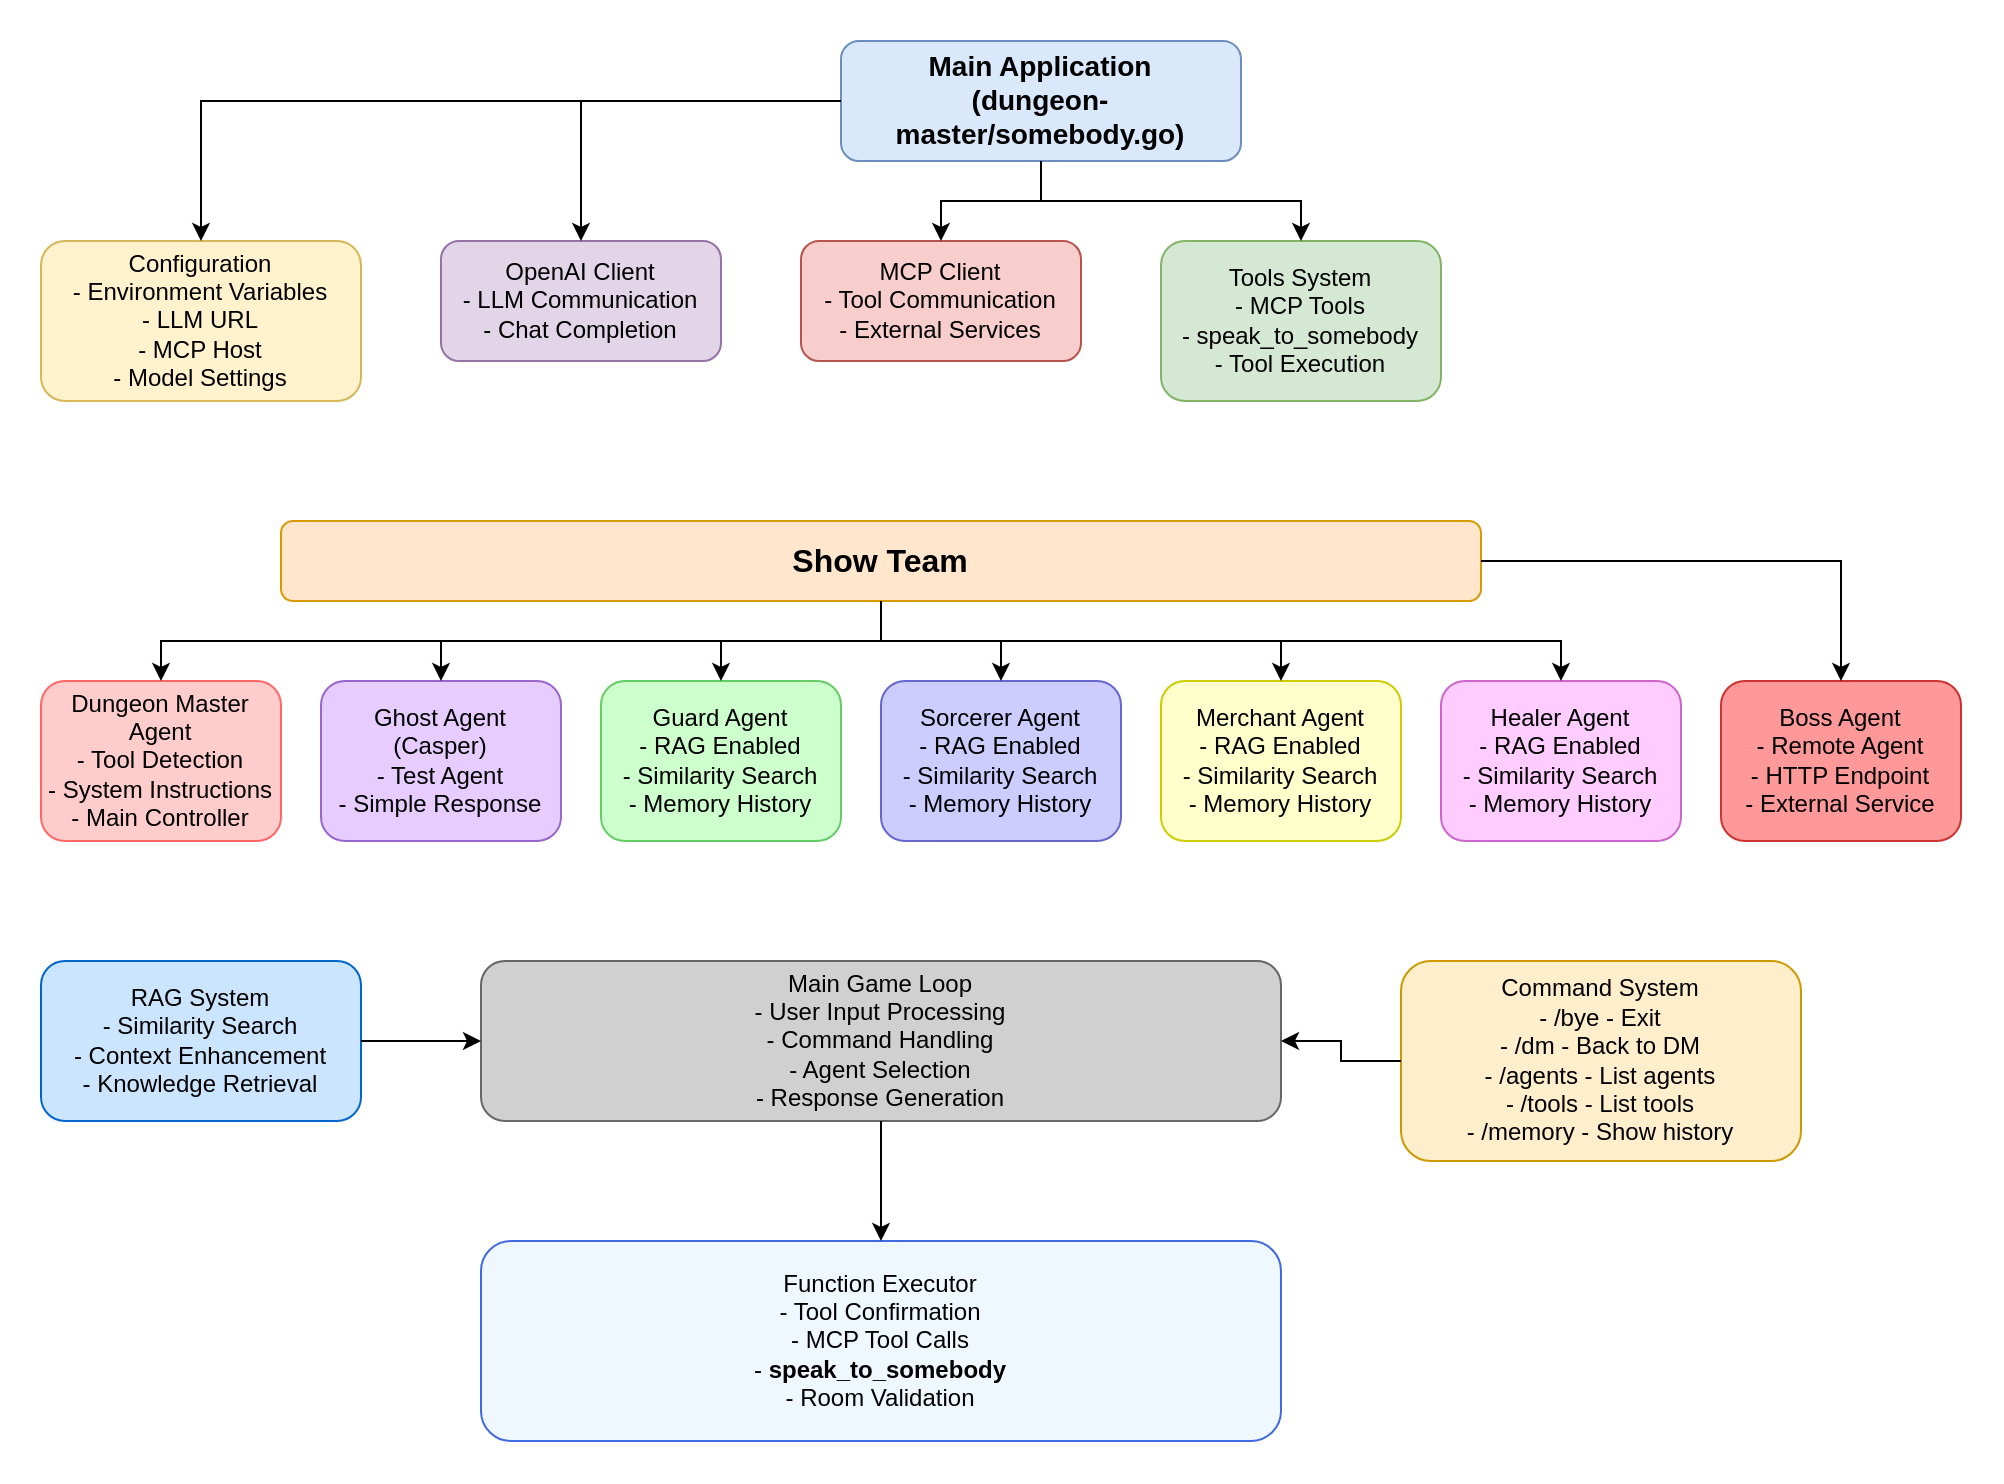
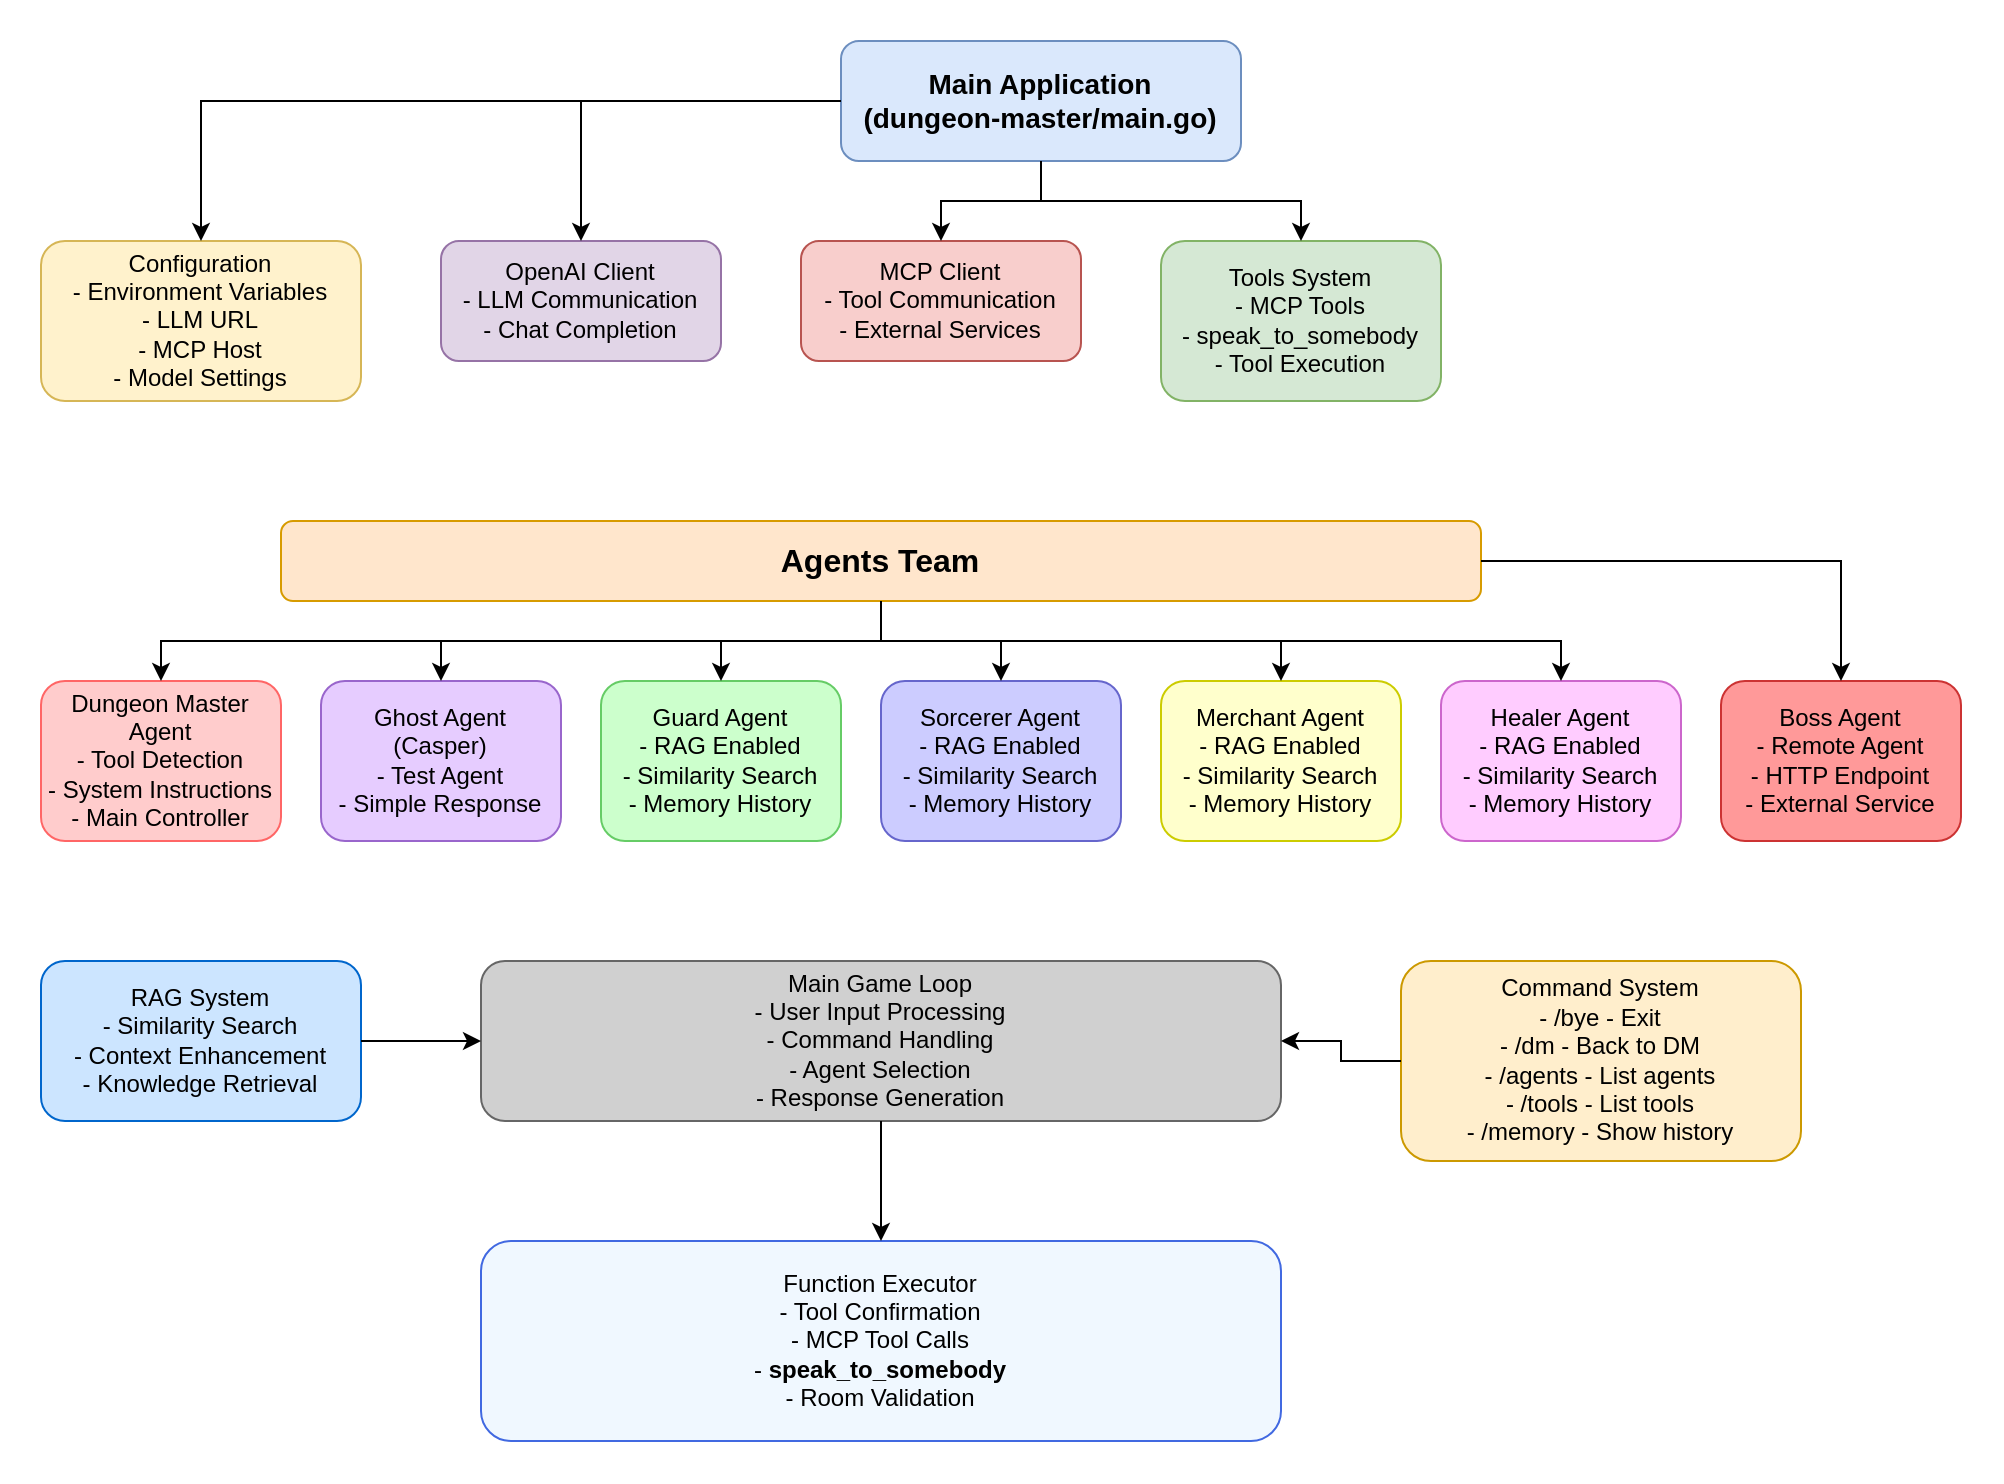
(1041, 101) -> (1041, 101)
(881, 561) -> (881, 561)
